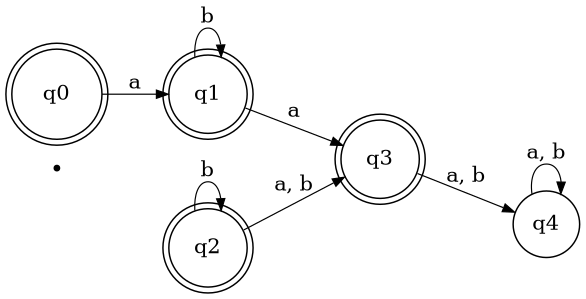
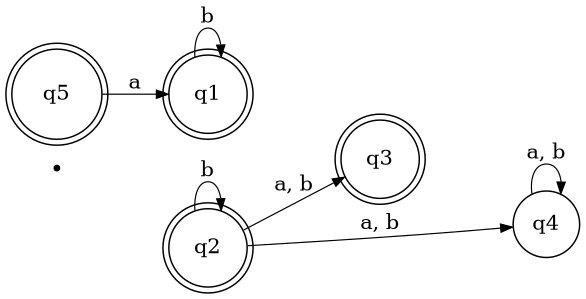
(57, 94) -> (57, 94)
(288, 125) -> none
(460, 191) -> (374, 238)
